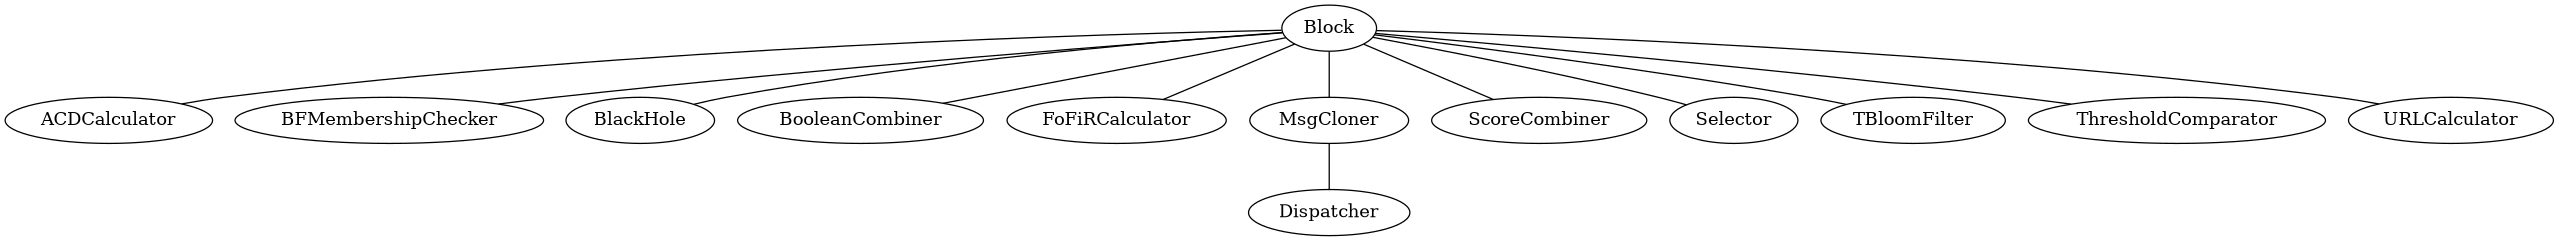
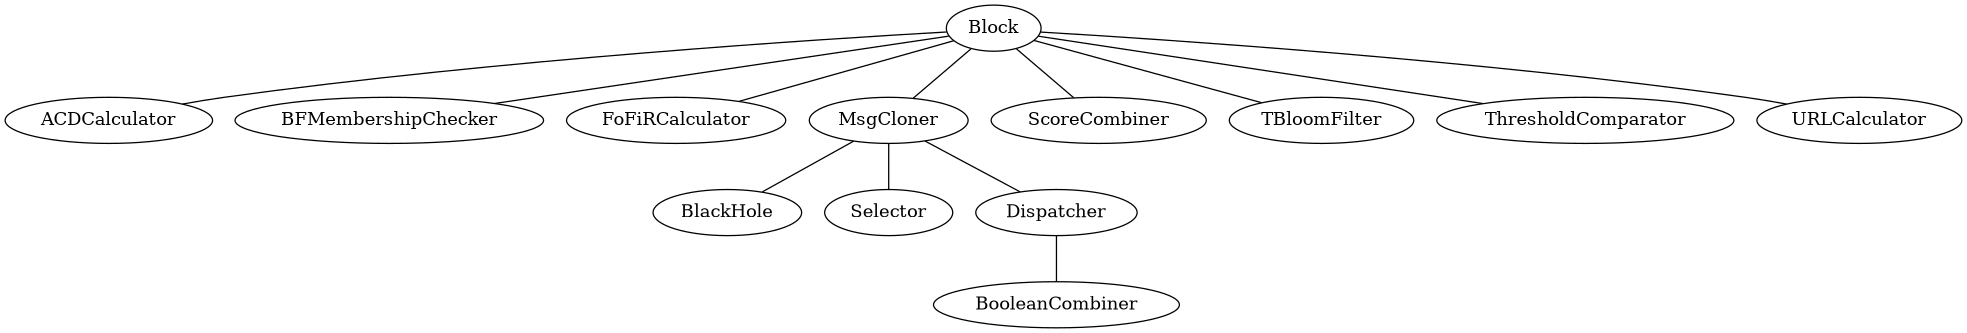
(1530, 68) -> (889, 167)
(1115, 71) -> (1056, 259)
(869, 75) -> (808, 166)
